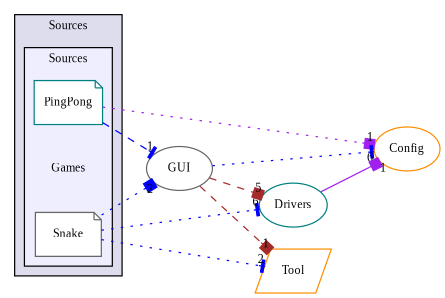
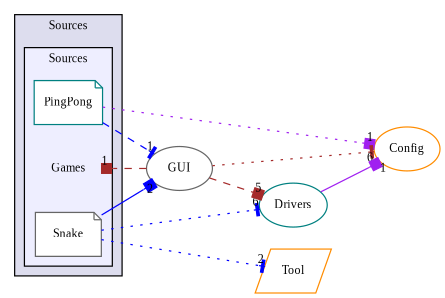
(290, 159) -> (290, 159)
(130, 198) -> (130, 198)
(237, 220) -> (130, 168)
